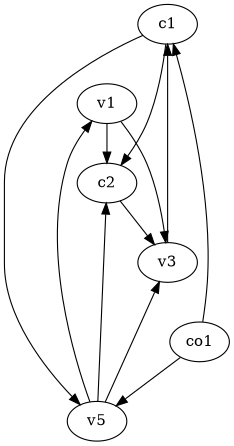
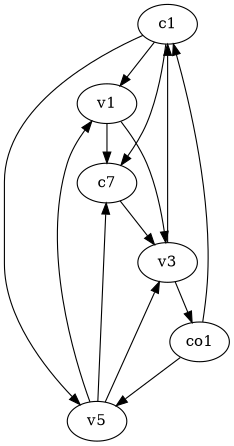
none -> (141, 60)
(107, 183) -> (107, 183)
none -> (181, 297)
